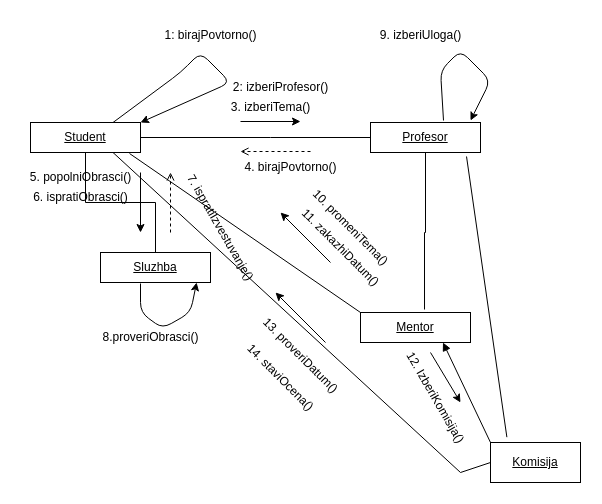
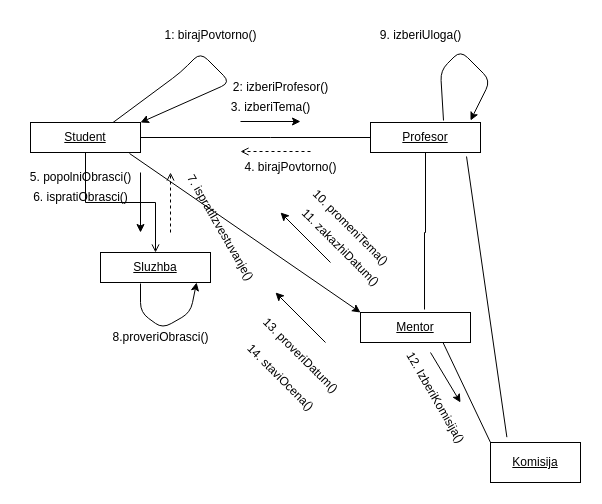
(156, 247) -> (156, 246)
(356, 310) -> (354, 308)
(299, 323) -> none
(151, 338) -> (161, 338)
(447, 351) -> (446, 348)
